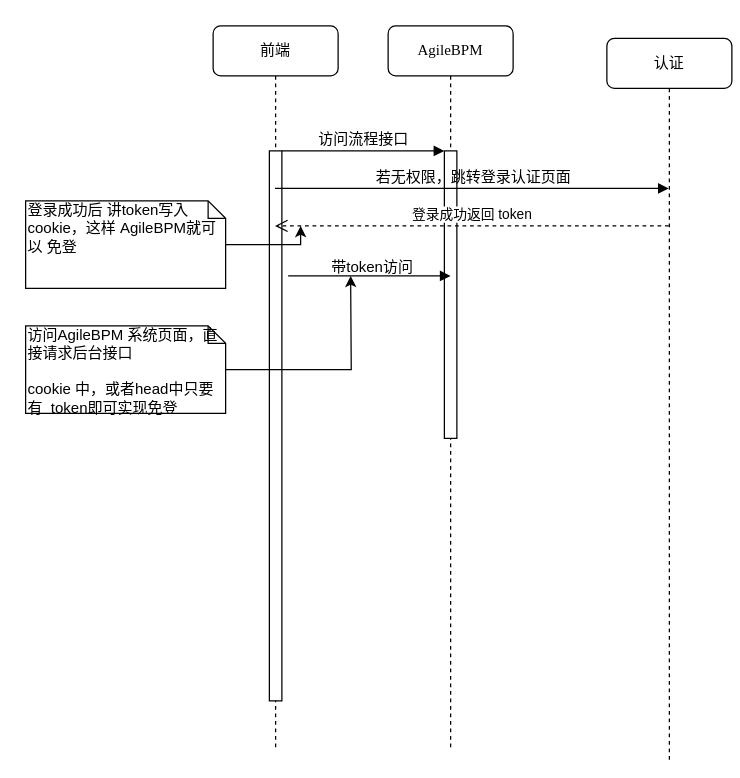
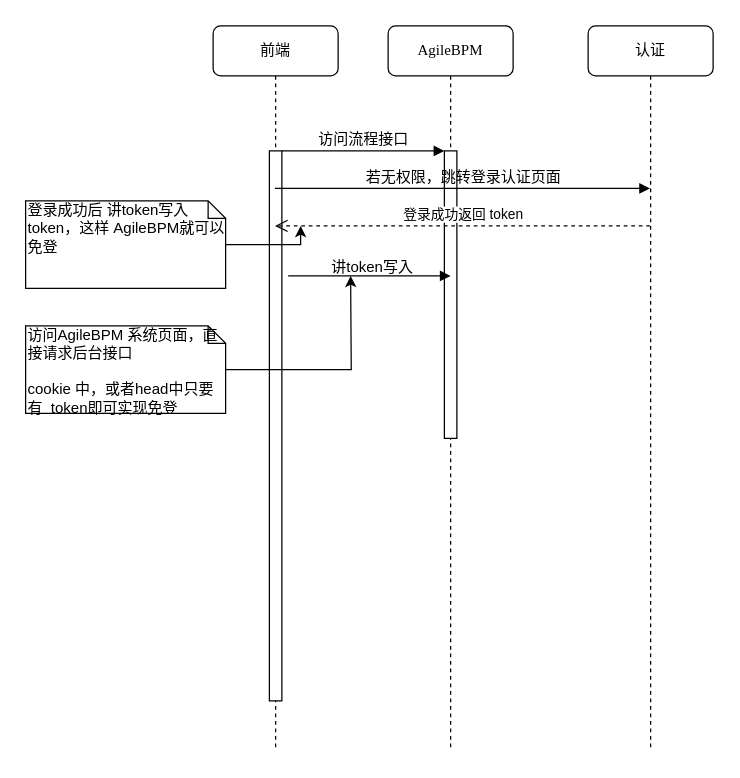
(127, 229) -> (127, 229)
(375, 267) -> (375, 267)
(669, 401) -> (651, 388)
